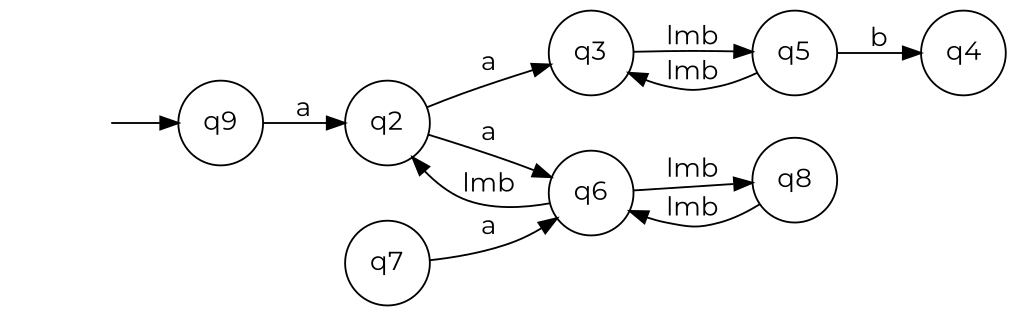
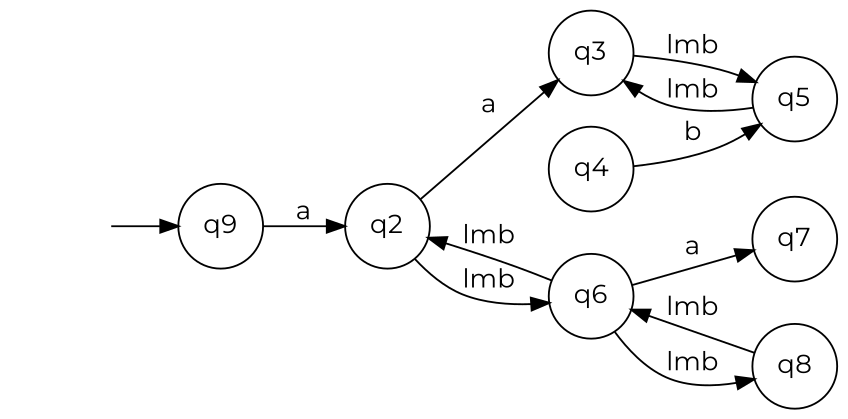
(870, 53) -> (691, 156)
(489, 133) -> (489, 281)
(487, 250) -> (684, 270)
